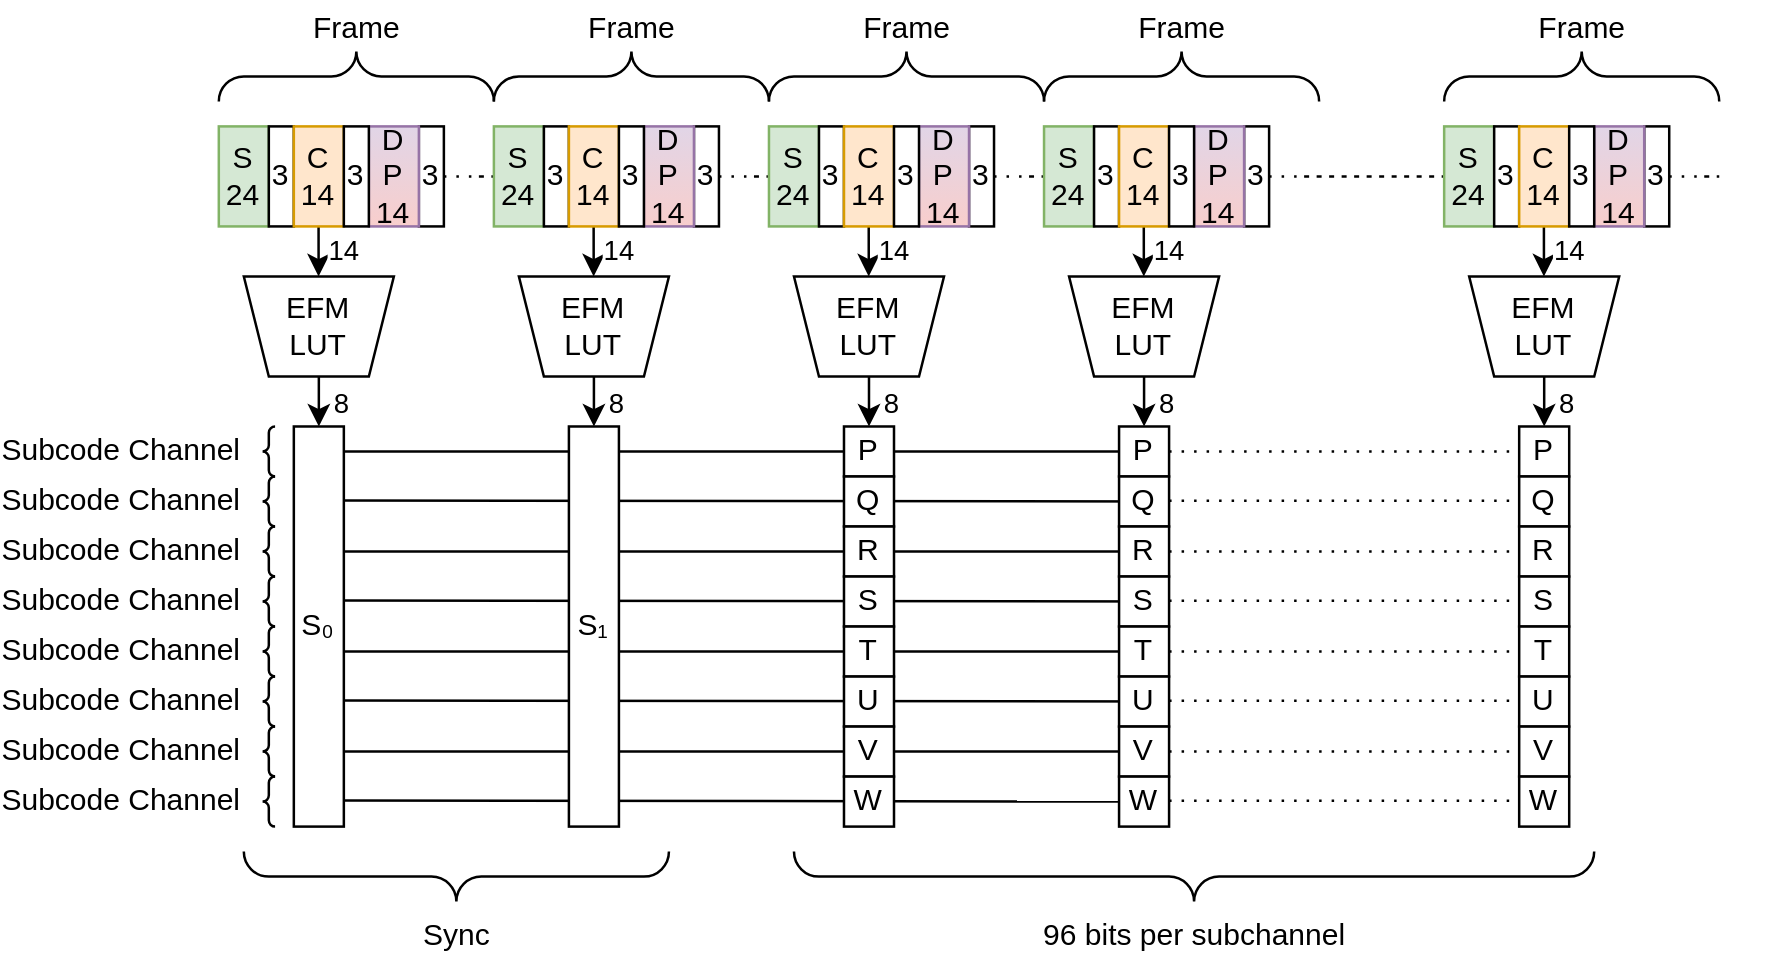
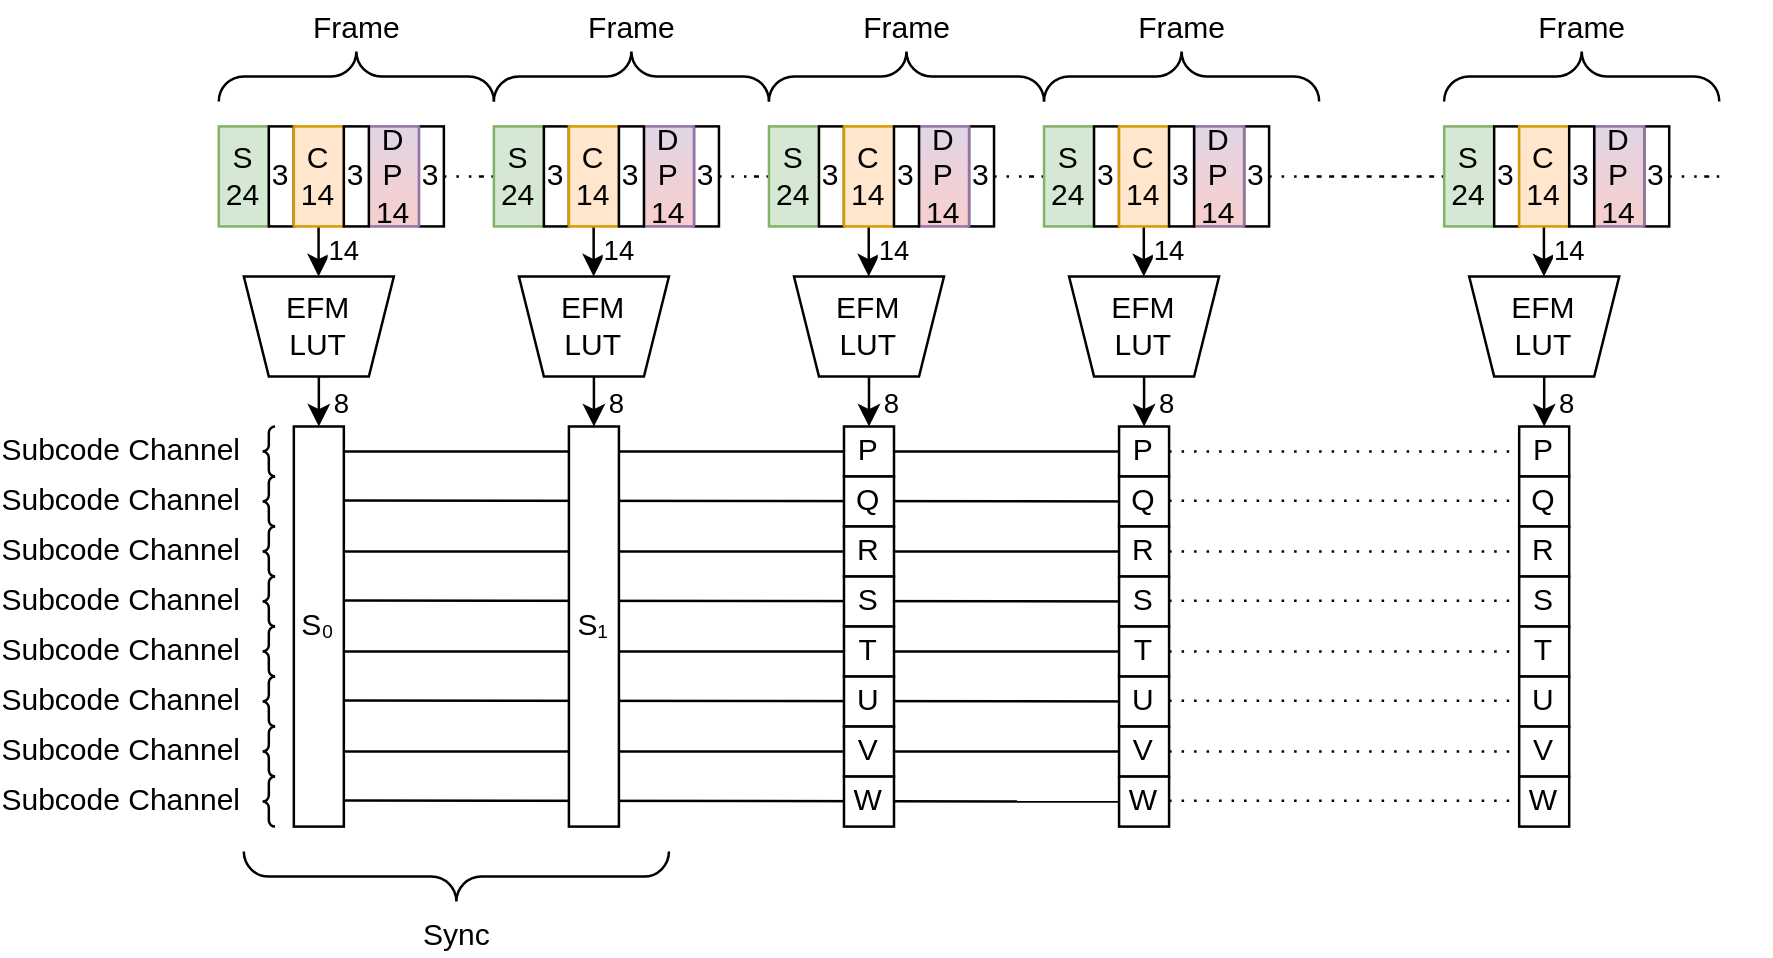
(1194, 876) -> none
